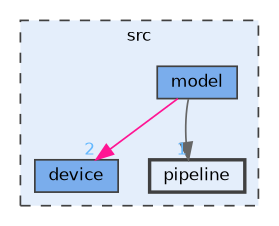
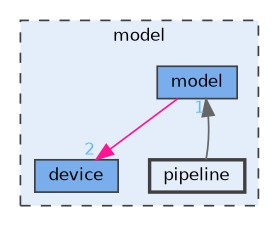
(139, 37) -> (139, 37)
(186, 121) -> (208, 138)
